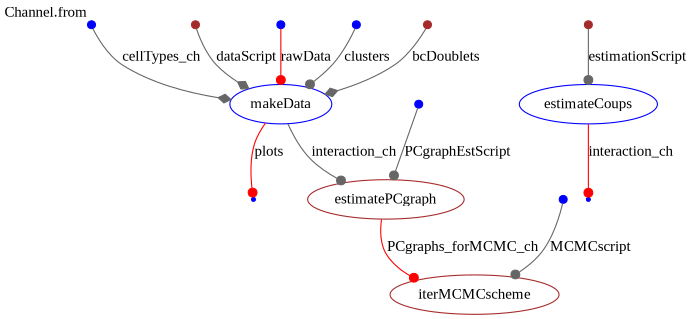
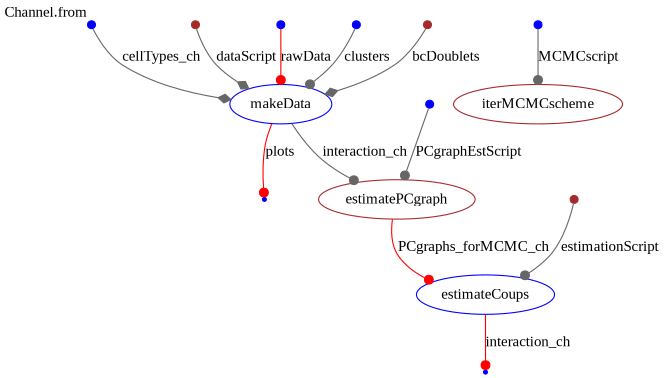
(385, 253) -> (397, 254)
